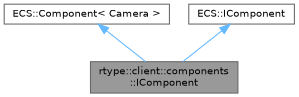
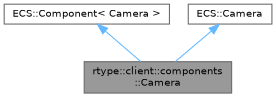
(242, 14) -> (230, 14)
(164, 77) -> (158, 77)
